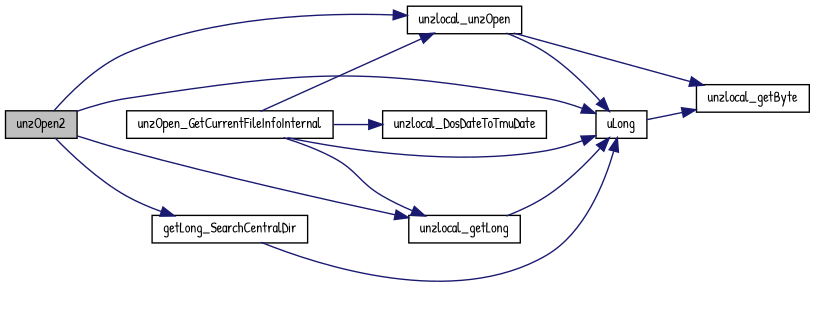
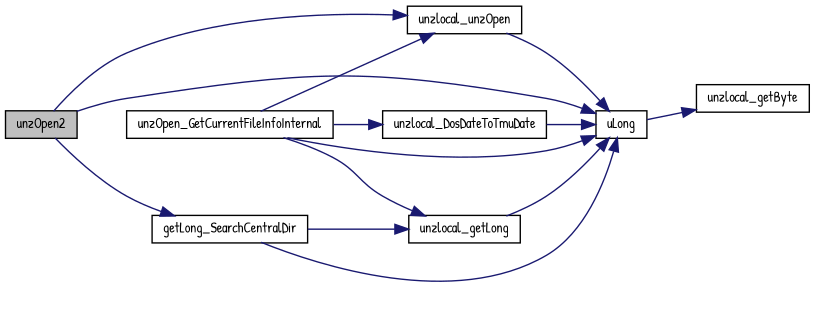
(602, 57) -> none
none -> (564, 125)
(235, 178) -> (351, 229)
